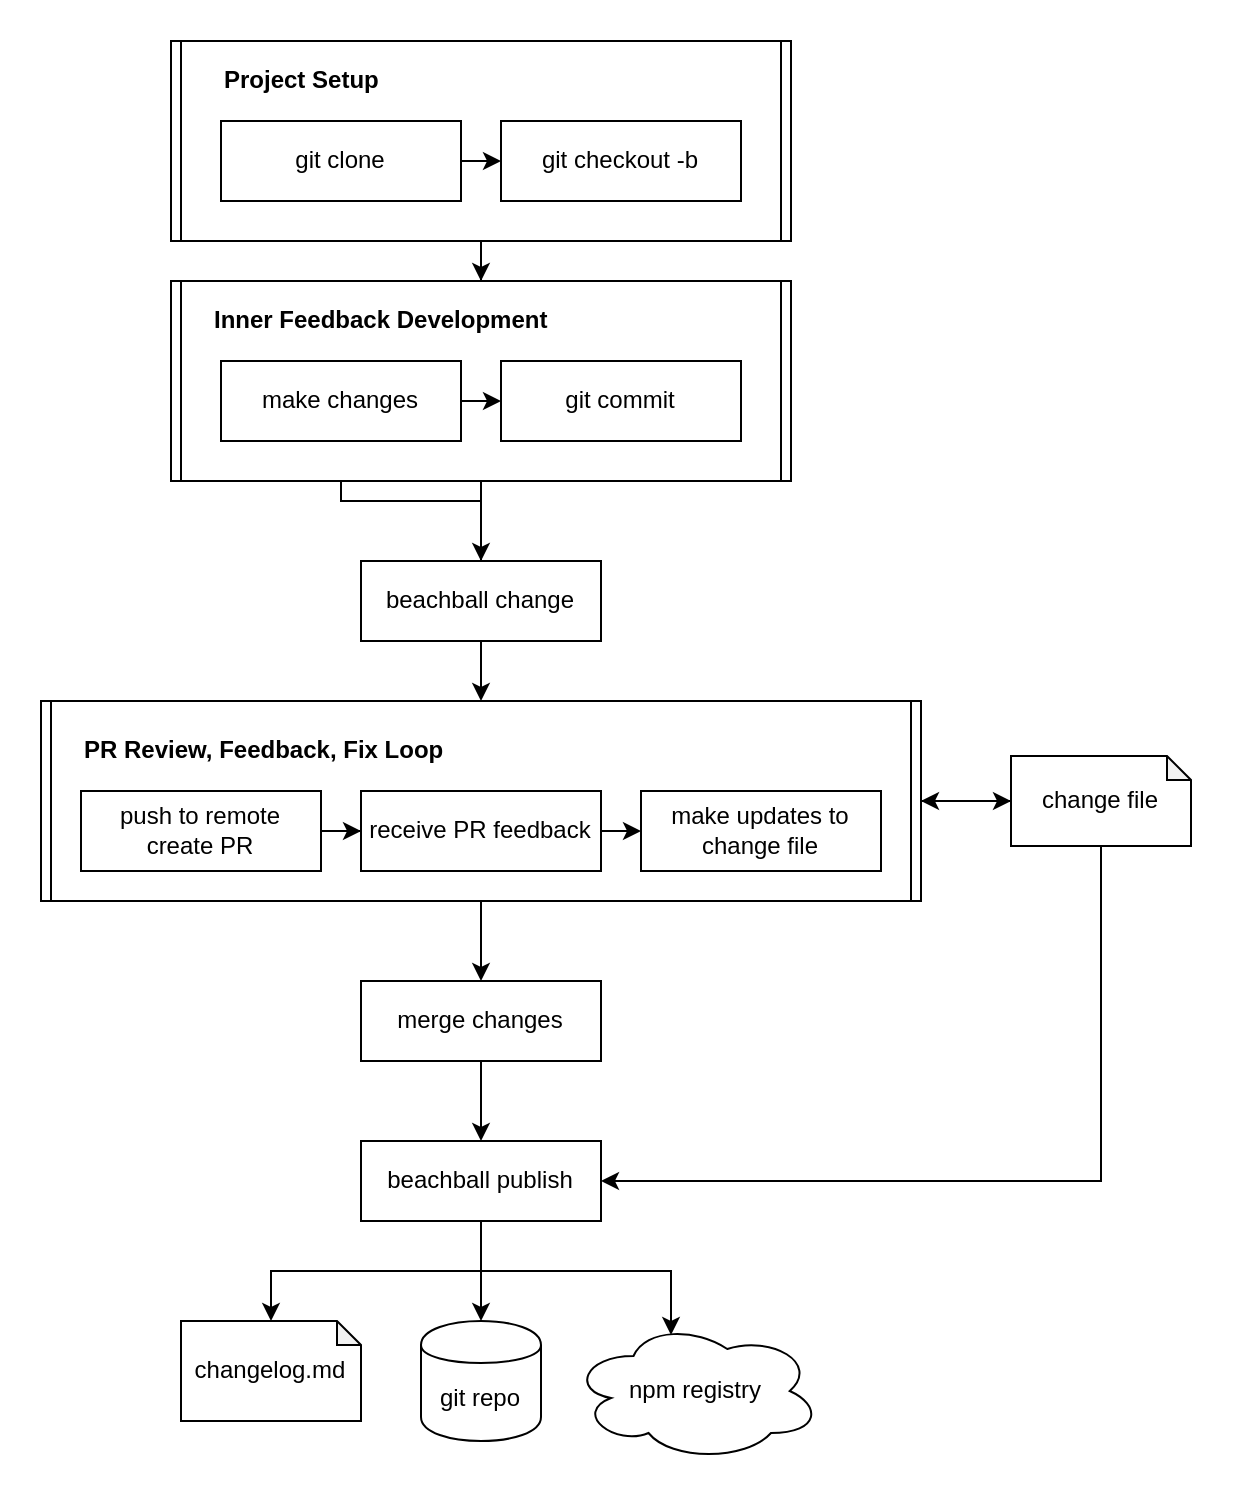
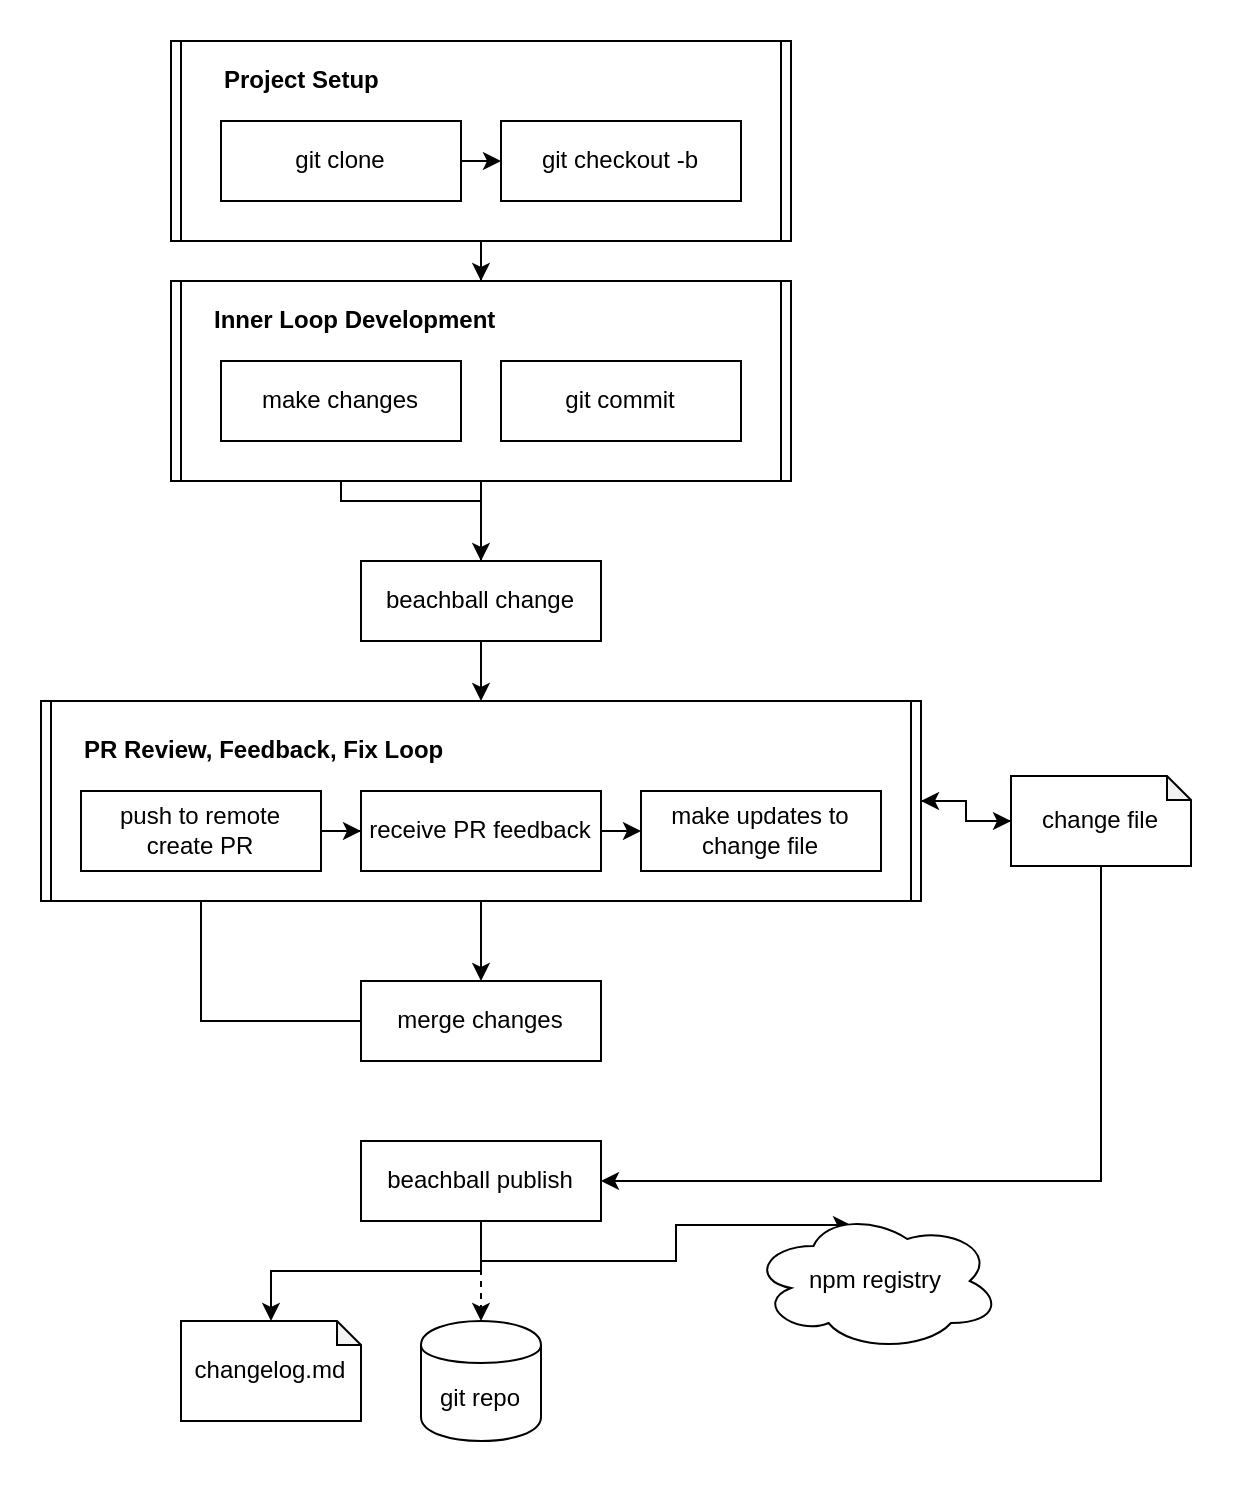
(380, 321) -> (353, 321)
(474, 401) -> none
(1101, 801) -> (1101, 821)
(481, 1094) -> (221, 1021)
(481, 1290) -> (481, 1290)
(696, 1391) -> (876, 1281)
